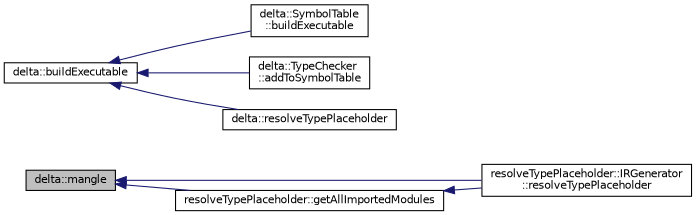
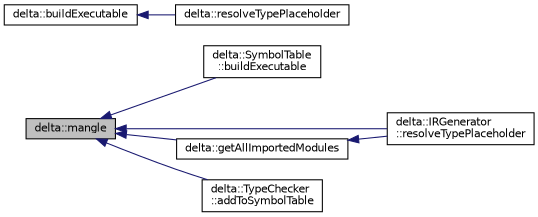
(185, 44) -> (163, 96)
(199, 73) -> (157, 162)
(587, 180) -> (461, 129)
(310, 201) -> (262, 149)
